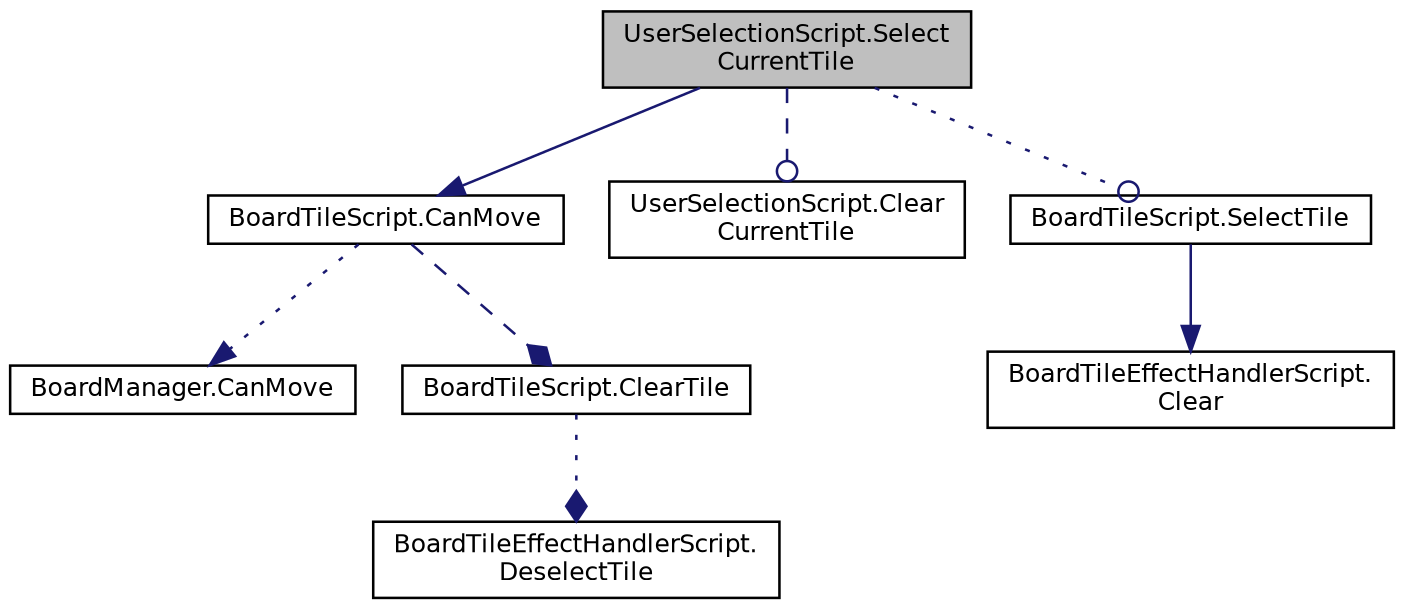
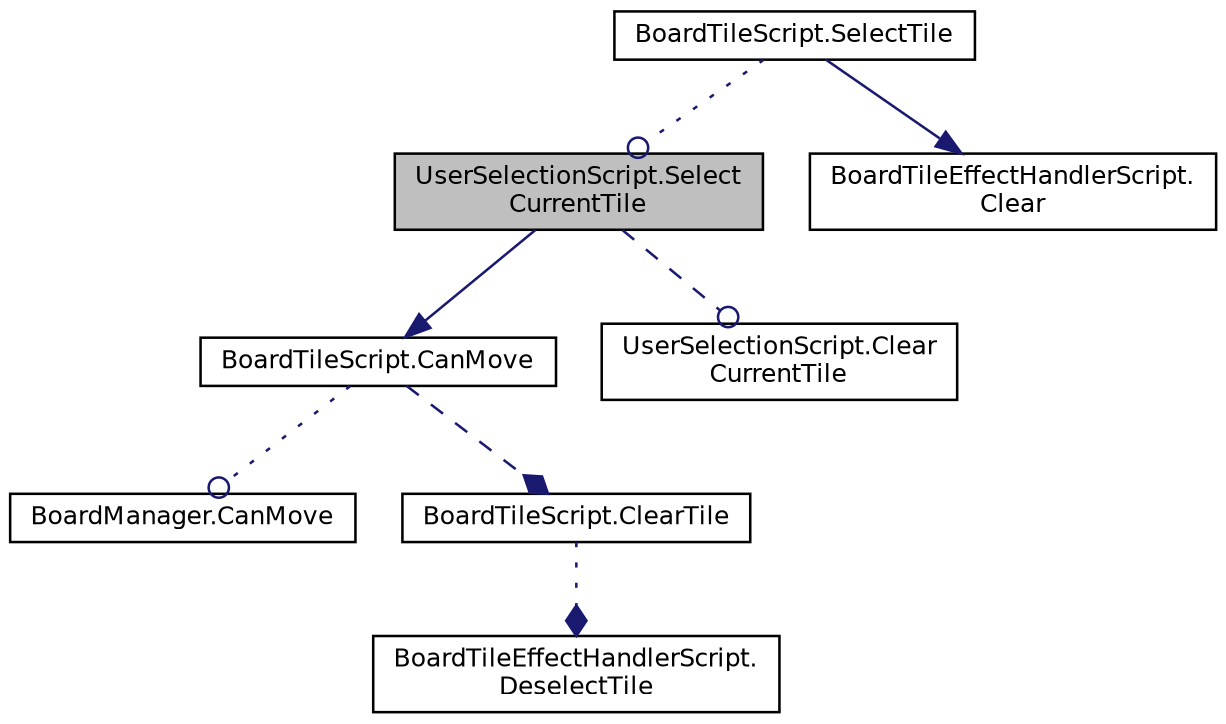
(997, 138) -> (705, 101)
(294, 297) -> (289, 434)
